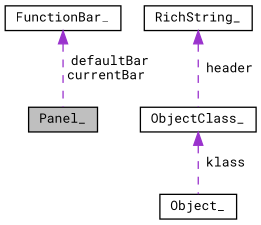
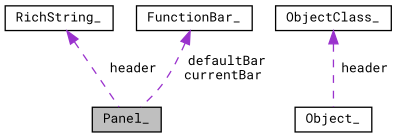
(198, 76) -> (97, 74)
(222, 163) -> (361, 69)
